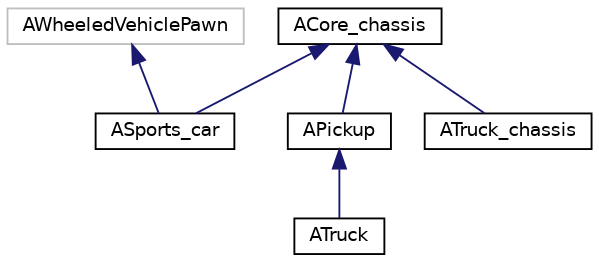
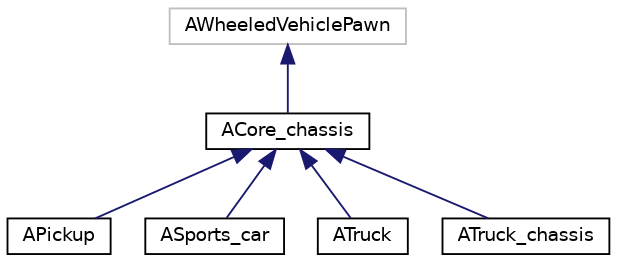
(149, 88) -> (288, 89)
(339, 194) -> (331, 192)
